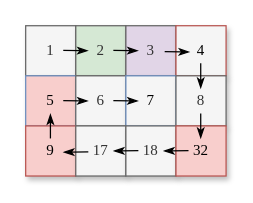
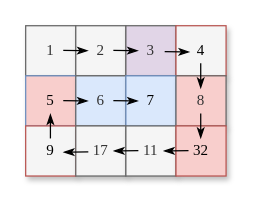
(101, 51) -> (101, 51)
(101, 101) -> (101, 101)
(151, 101) -> (151, 101)
(201, 101) -> (201, 101)
(51, 151) -> (51, 151)
(151, 151) -> (151, 151)
